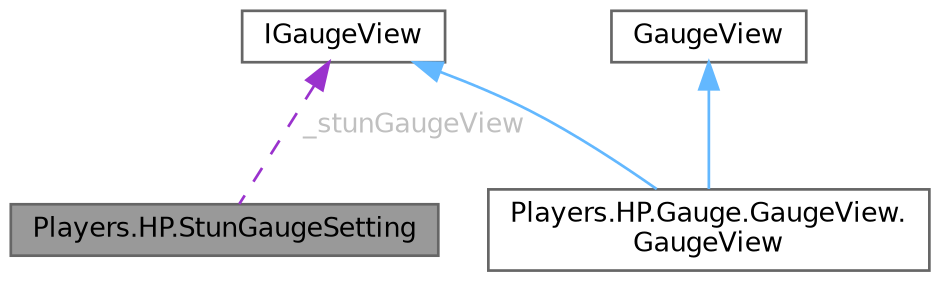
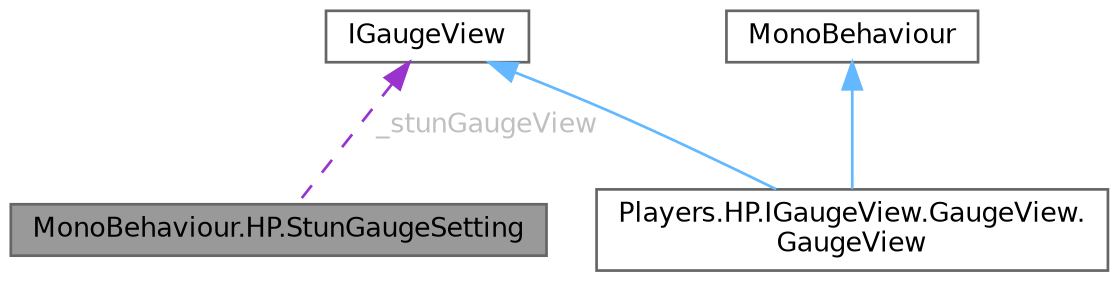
(709, 37) -> (852, 37)
(225, 230) -> (279, 230)
(709, 230) -> (852, 230)
